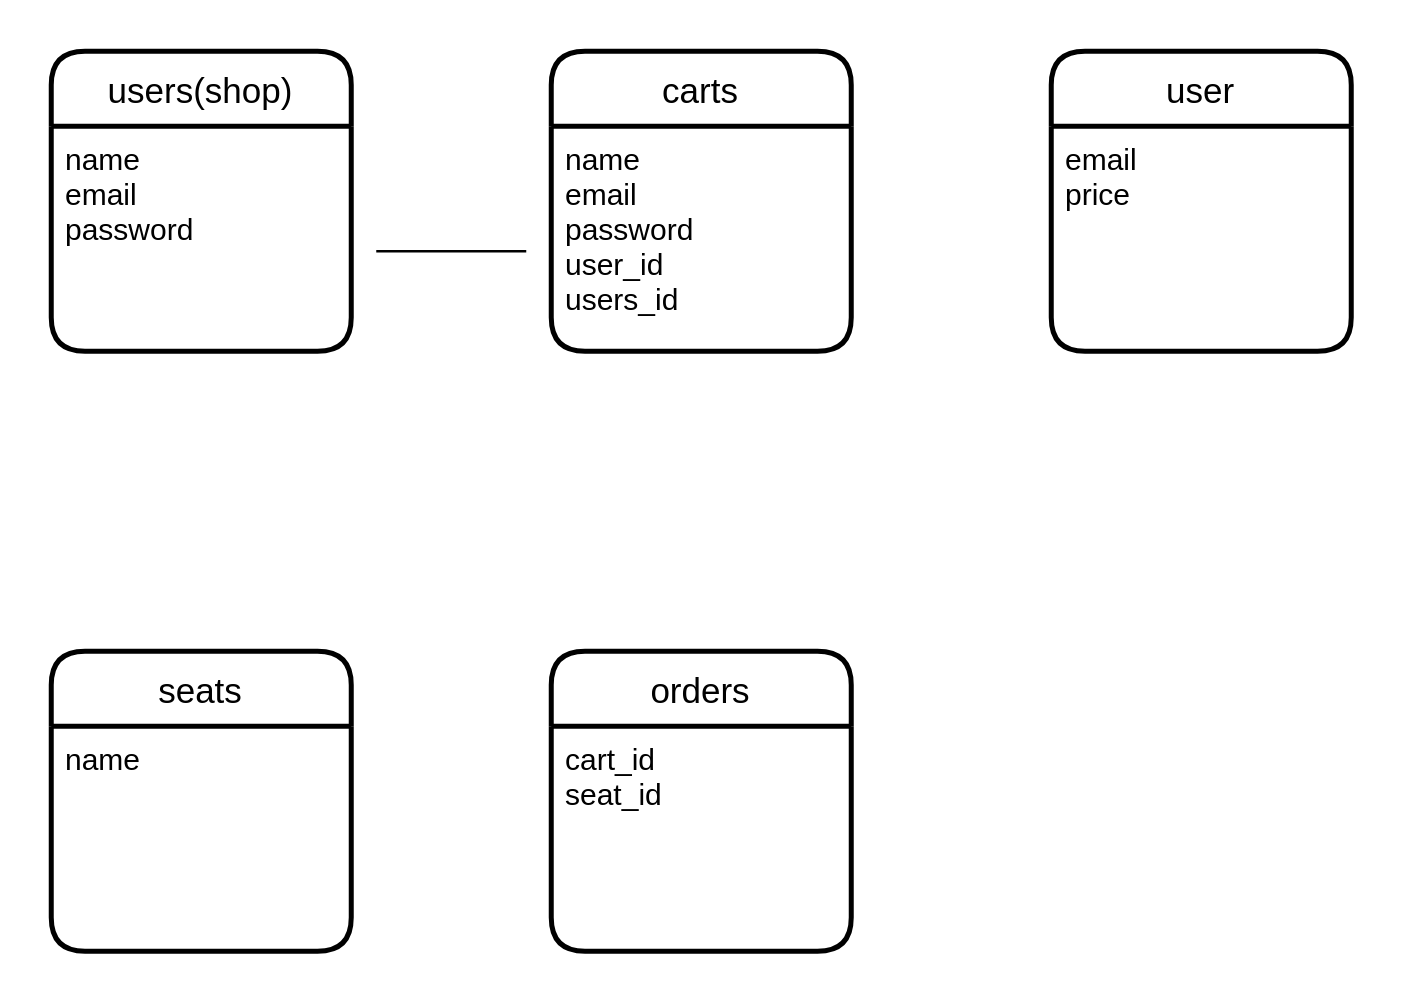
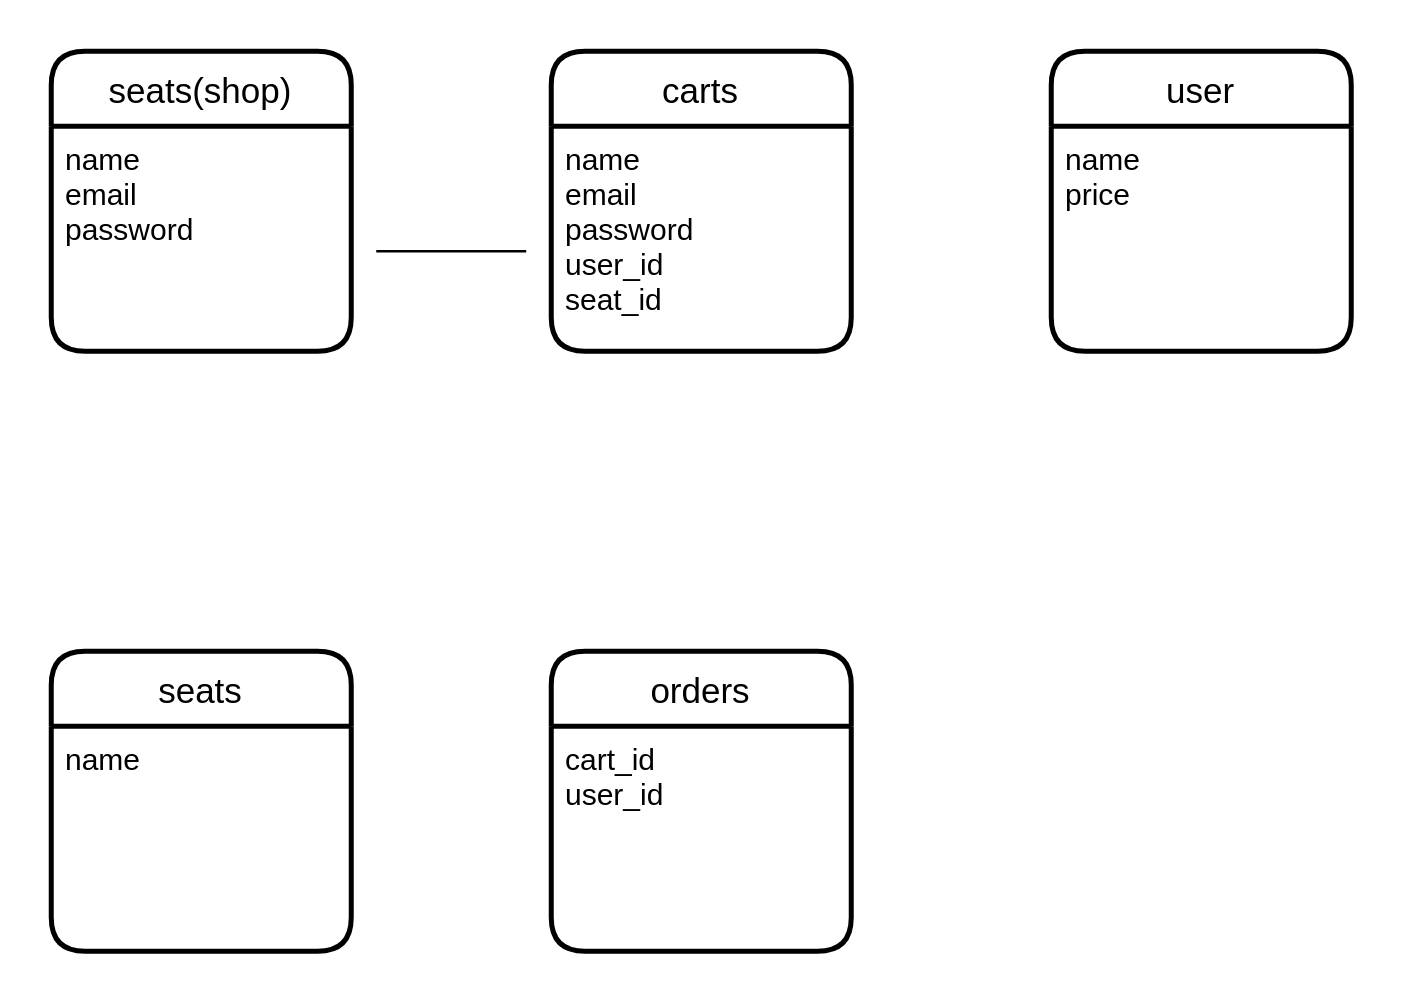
(200, 91) -> (200, 91)
(599, 160) -> (599, 160)
(1099, 160) -> (1099, 160)
(620, 760) -> (620, 760)
